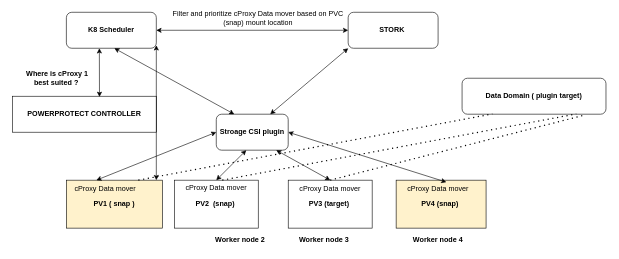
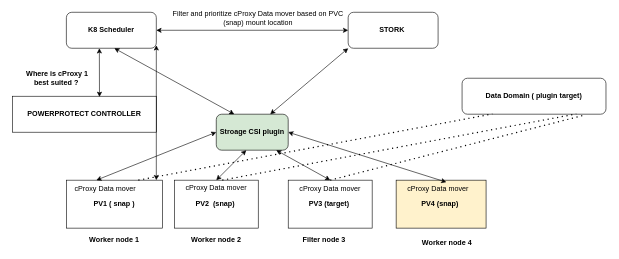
(252, 132) -> (252, 132)
(114, 204) -> (114, 204)
none -> (114, 240)
(240, 240) -> (216, 240)
(324, 240) -> (324, 240)
(438, 240) -> (447, 243)
